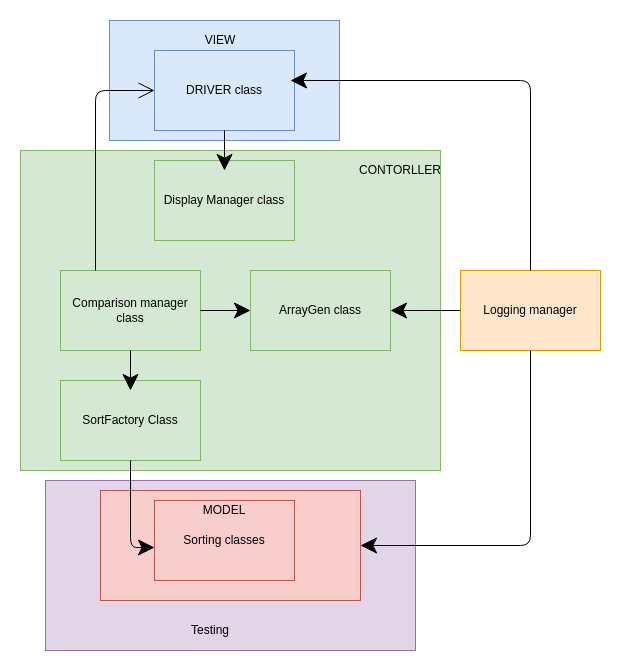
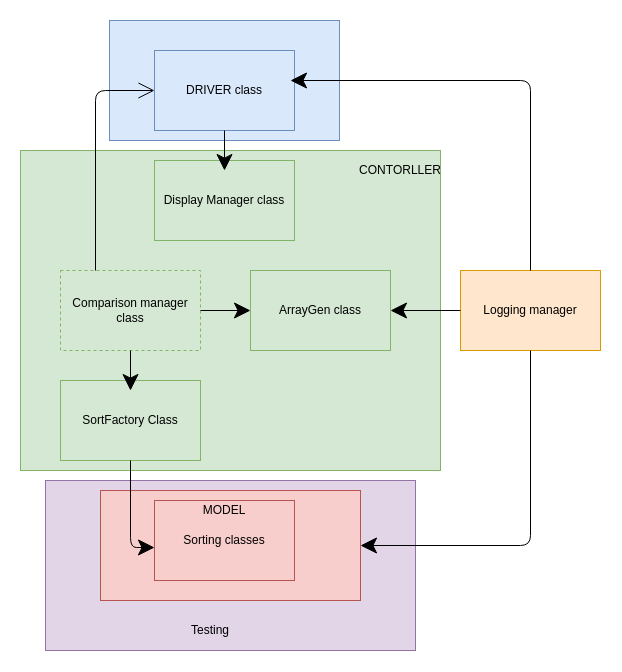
(221, 41) -> none
(131, 311) -> (131, 311)
